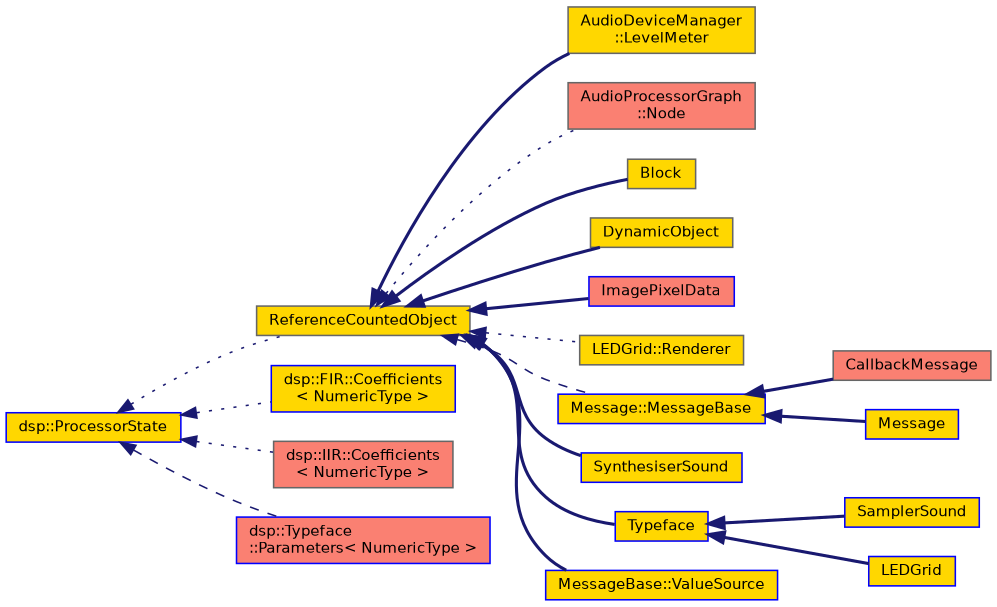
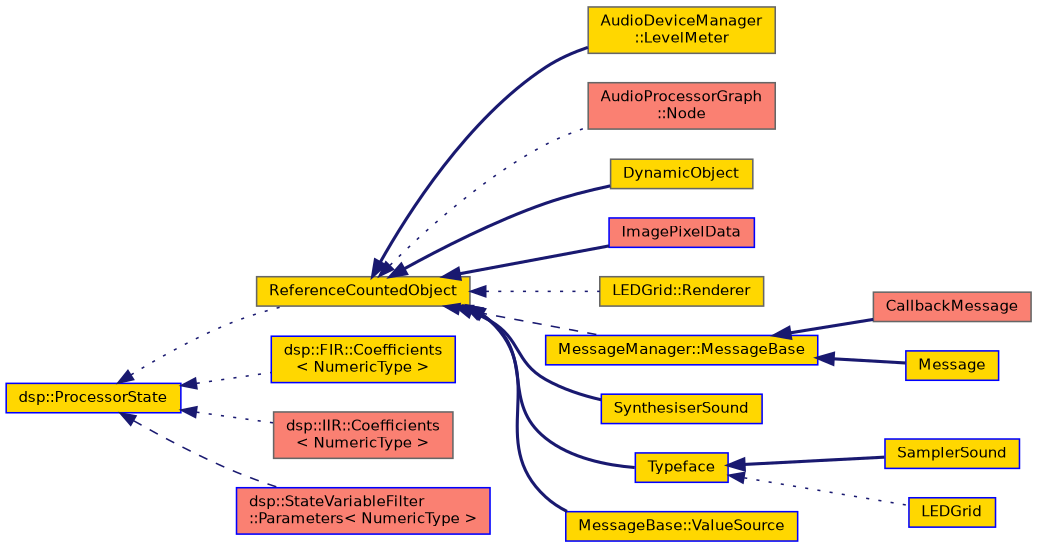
(662, 174) -> none
(662, 409) -> (682, 350)
(363, 540) -> (363, 511)
(796, 550) -> (826, 492)
